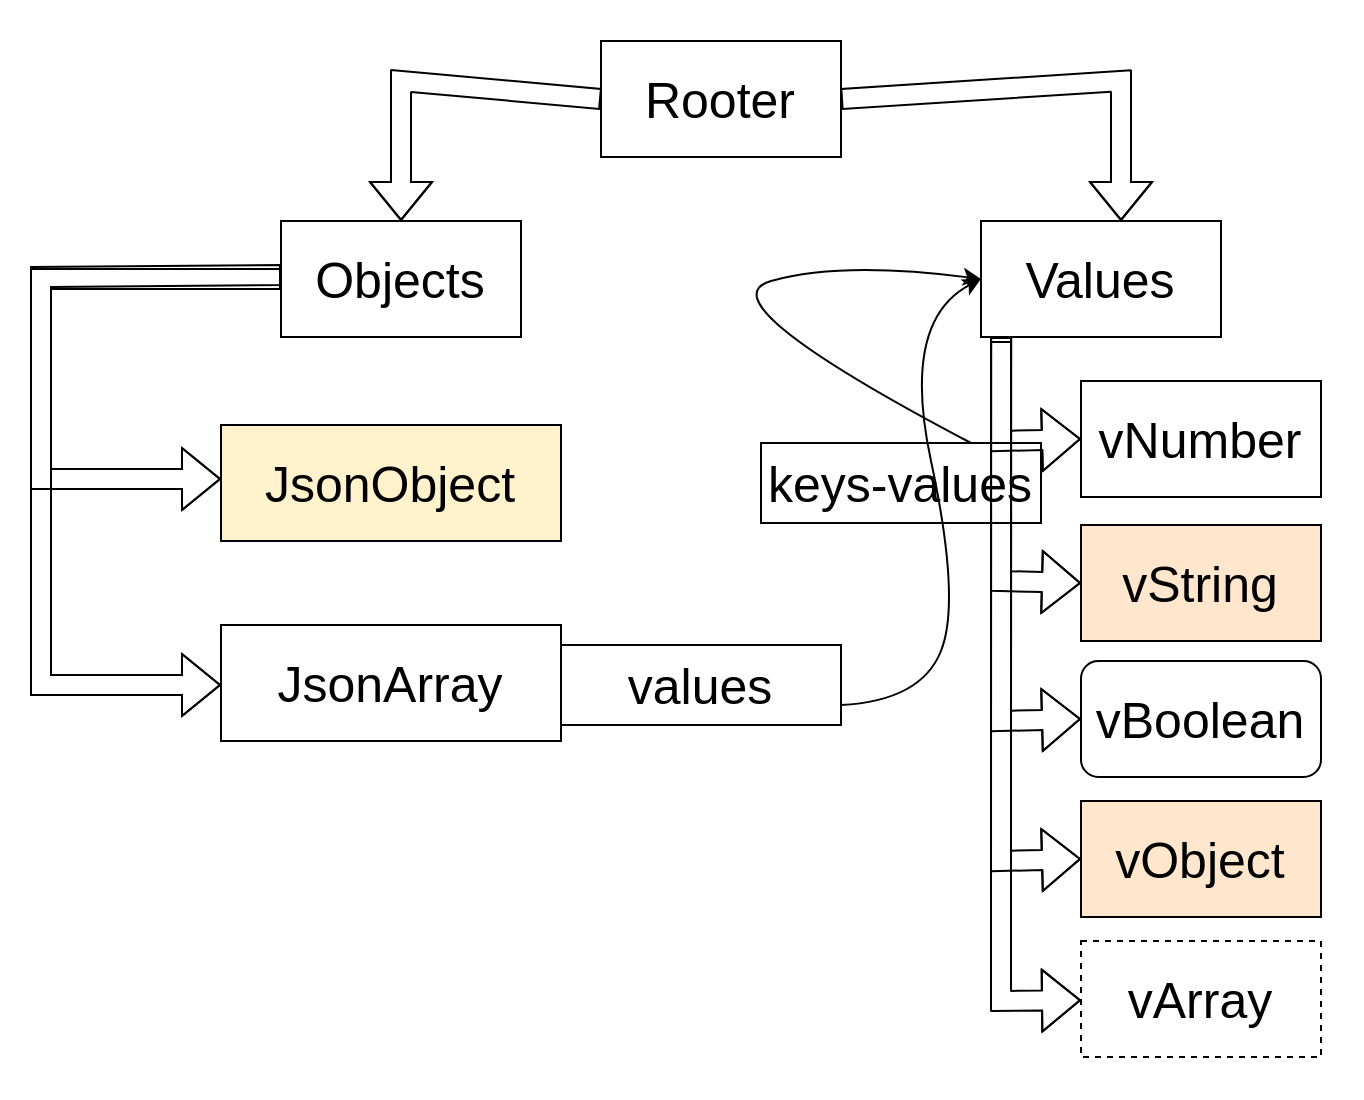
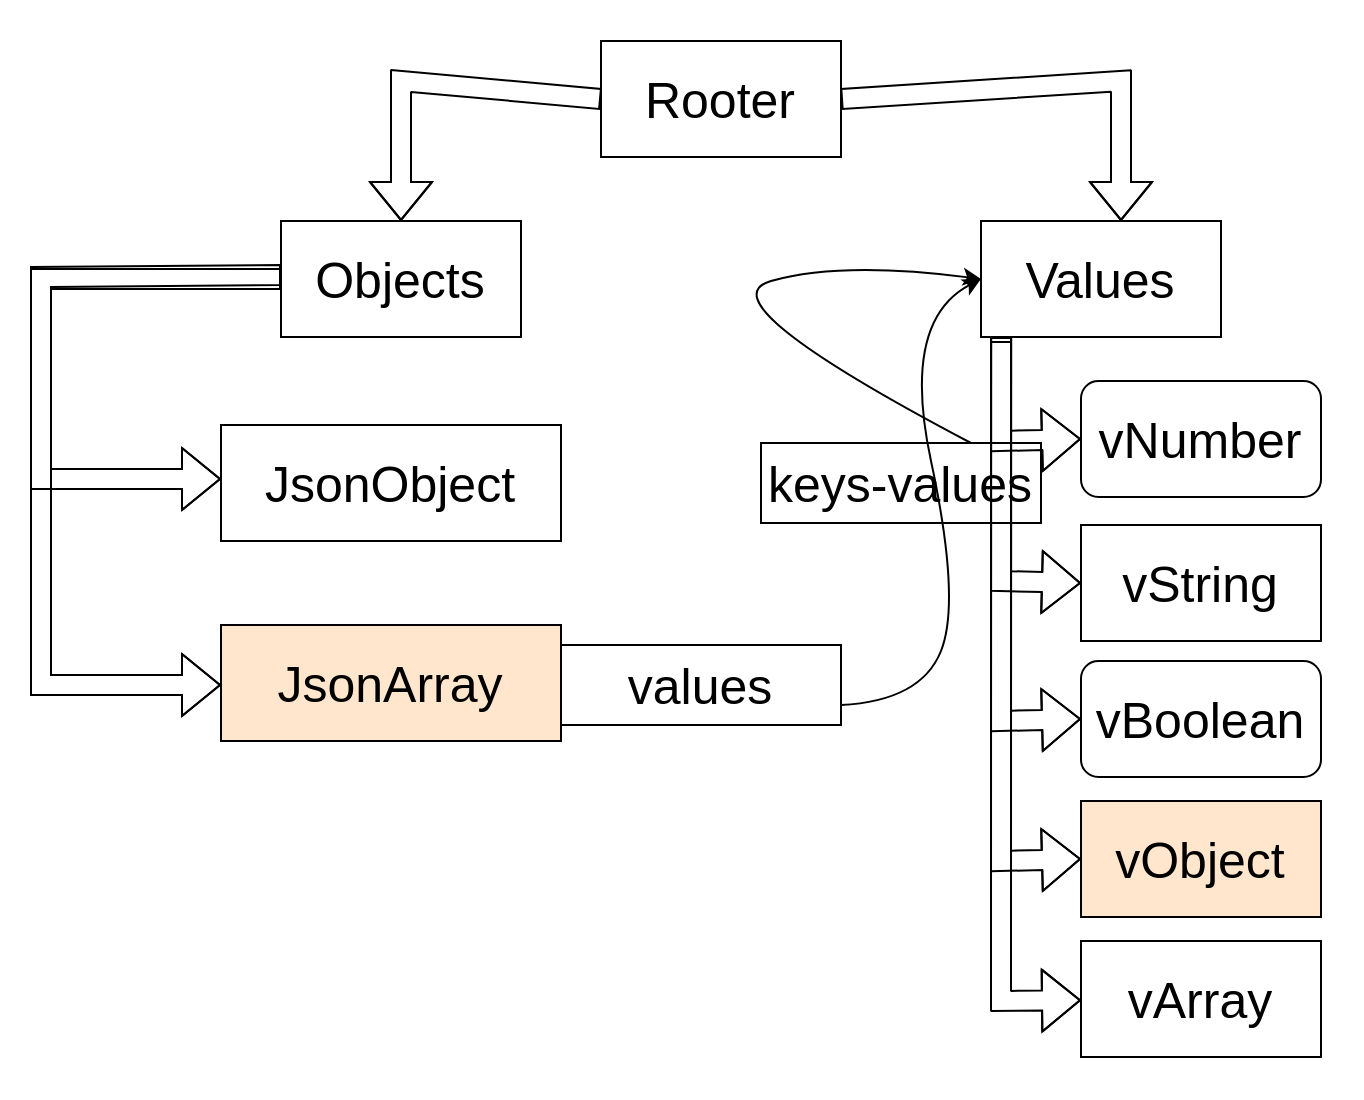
(1201, 439) -> (1201, 439)
(391, 483) -> (391, 483)
(1201, 583) -> (1201, 583)
(391, 683) -> (391, 683)
(1201, 999) -> (1201, 999)
